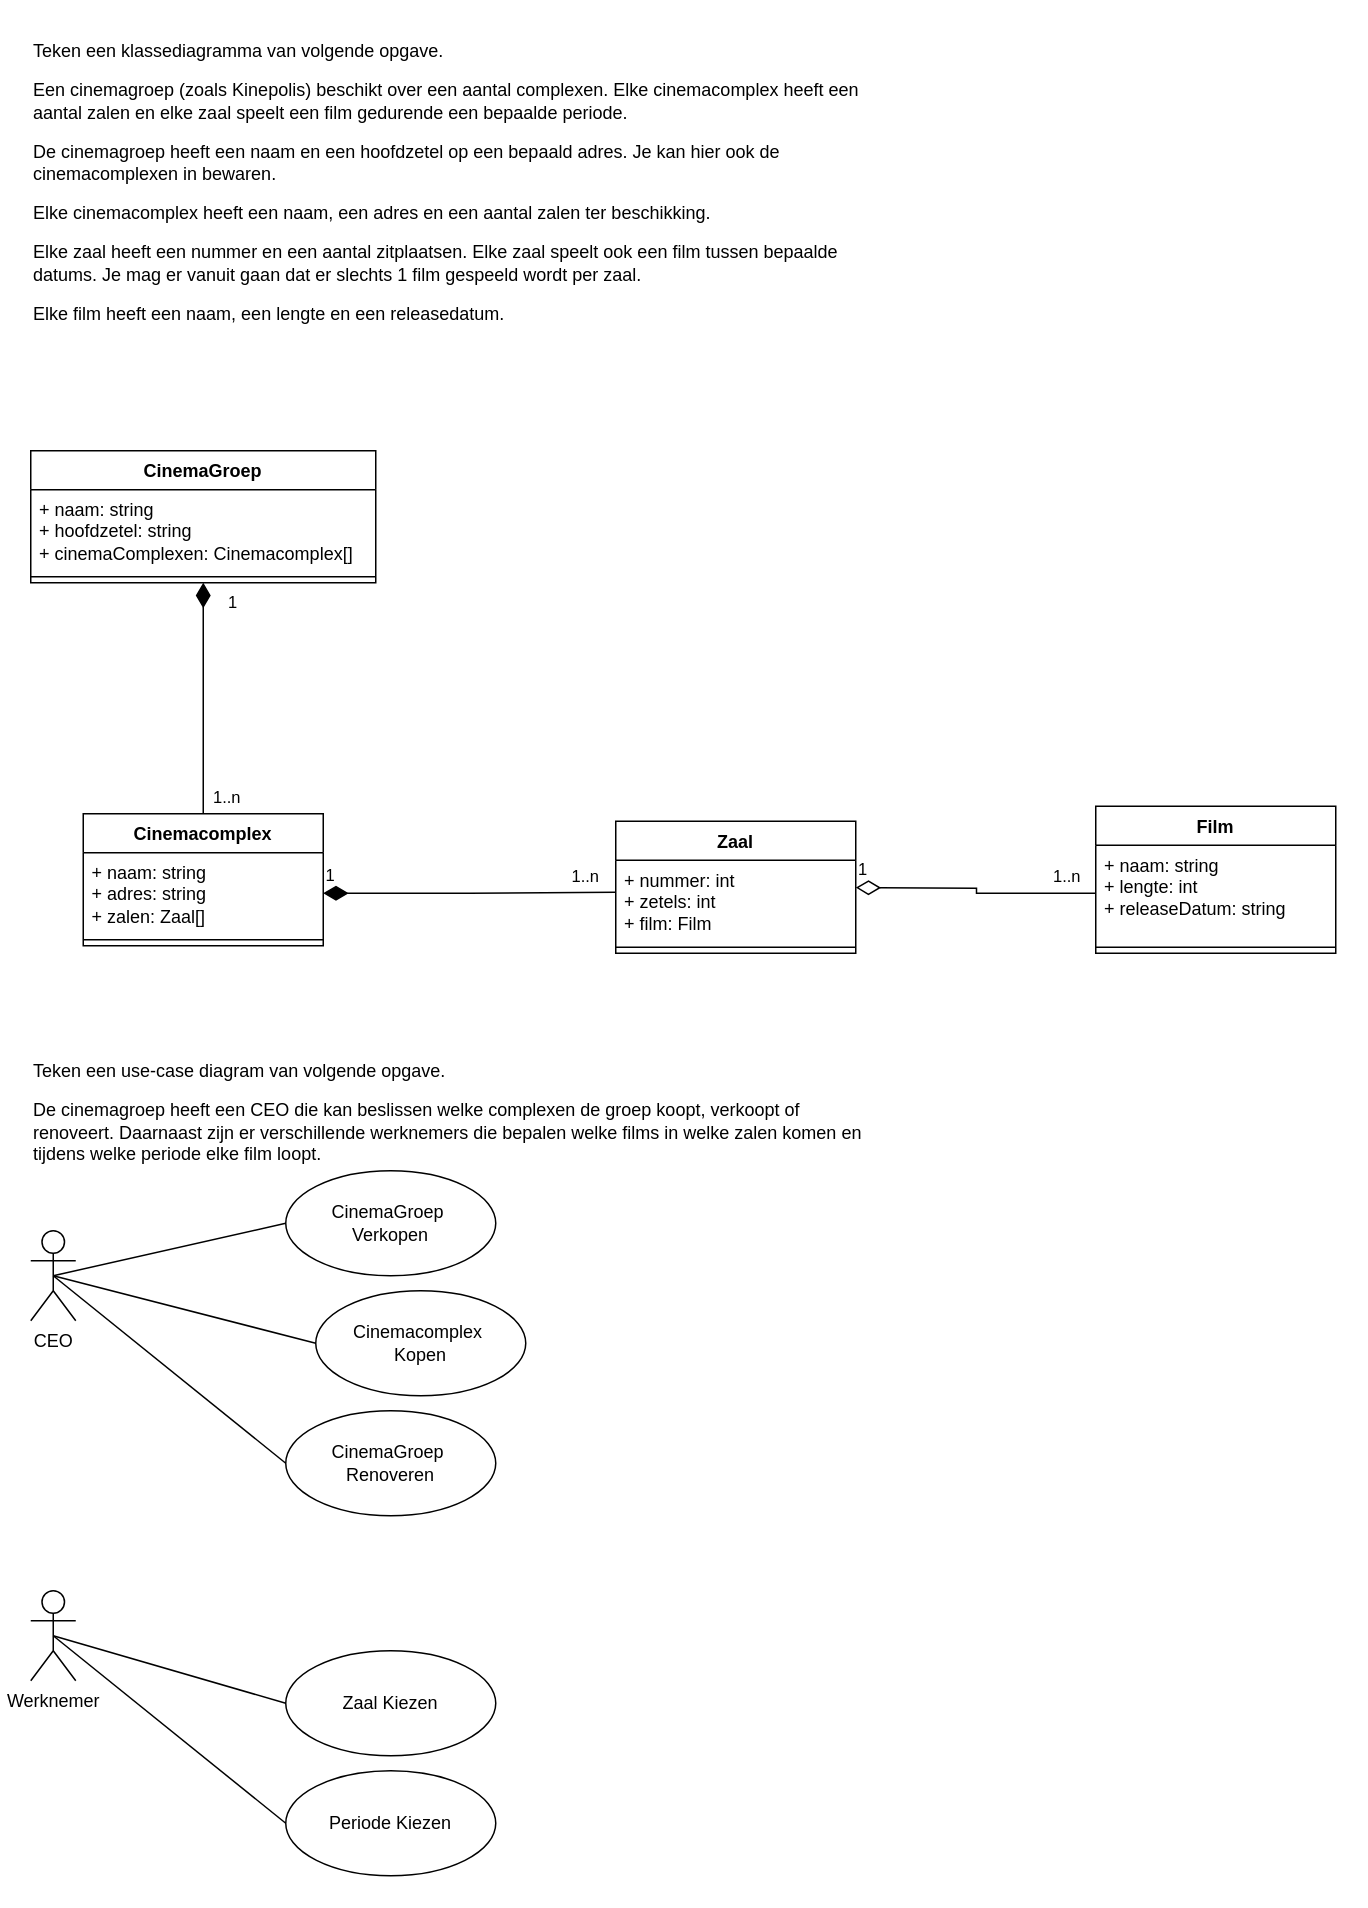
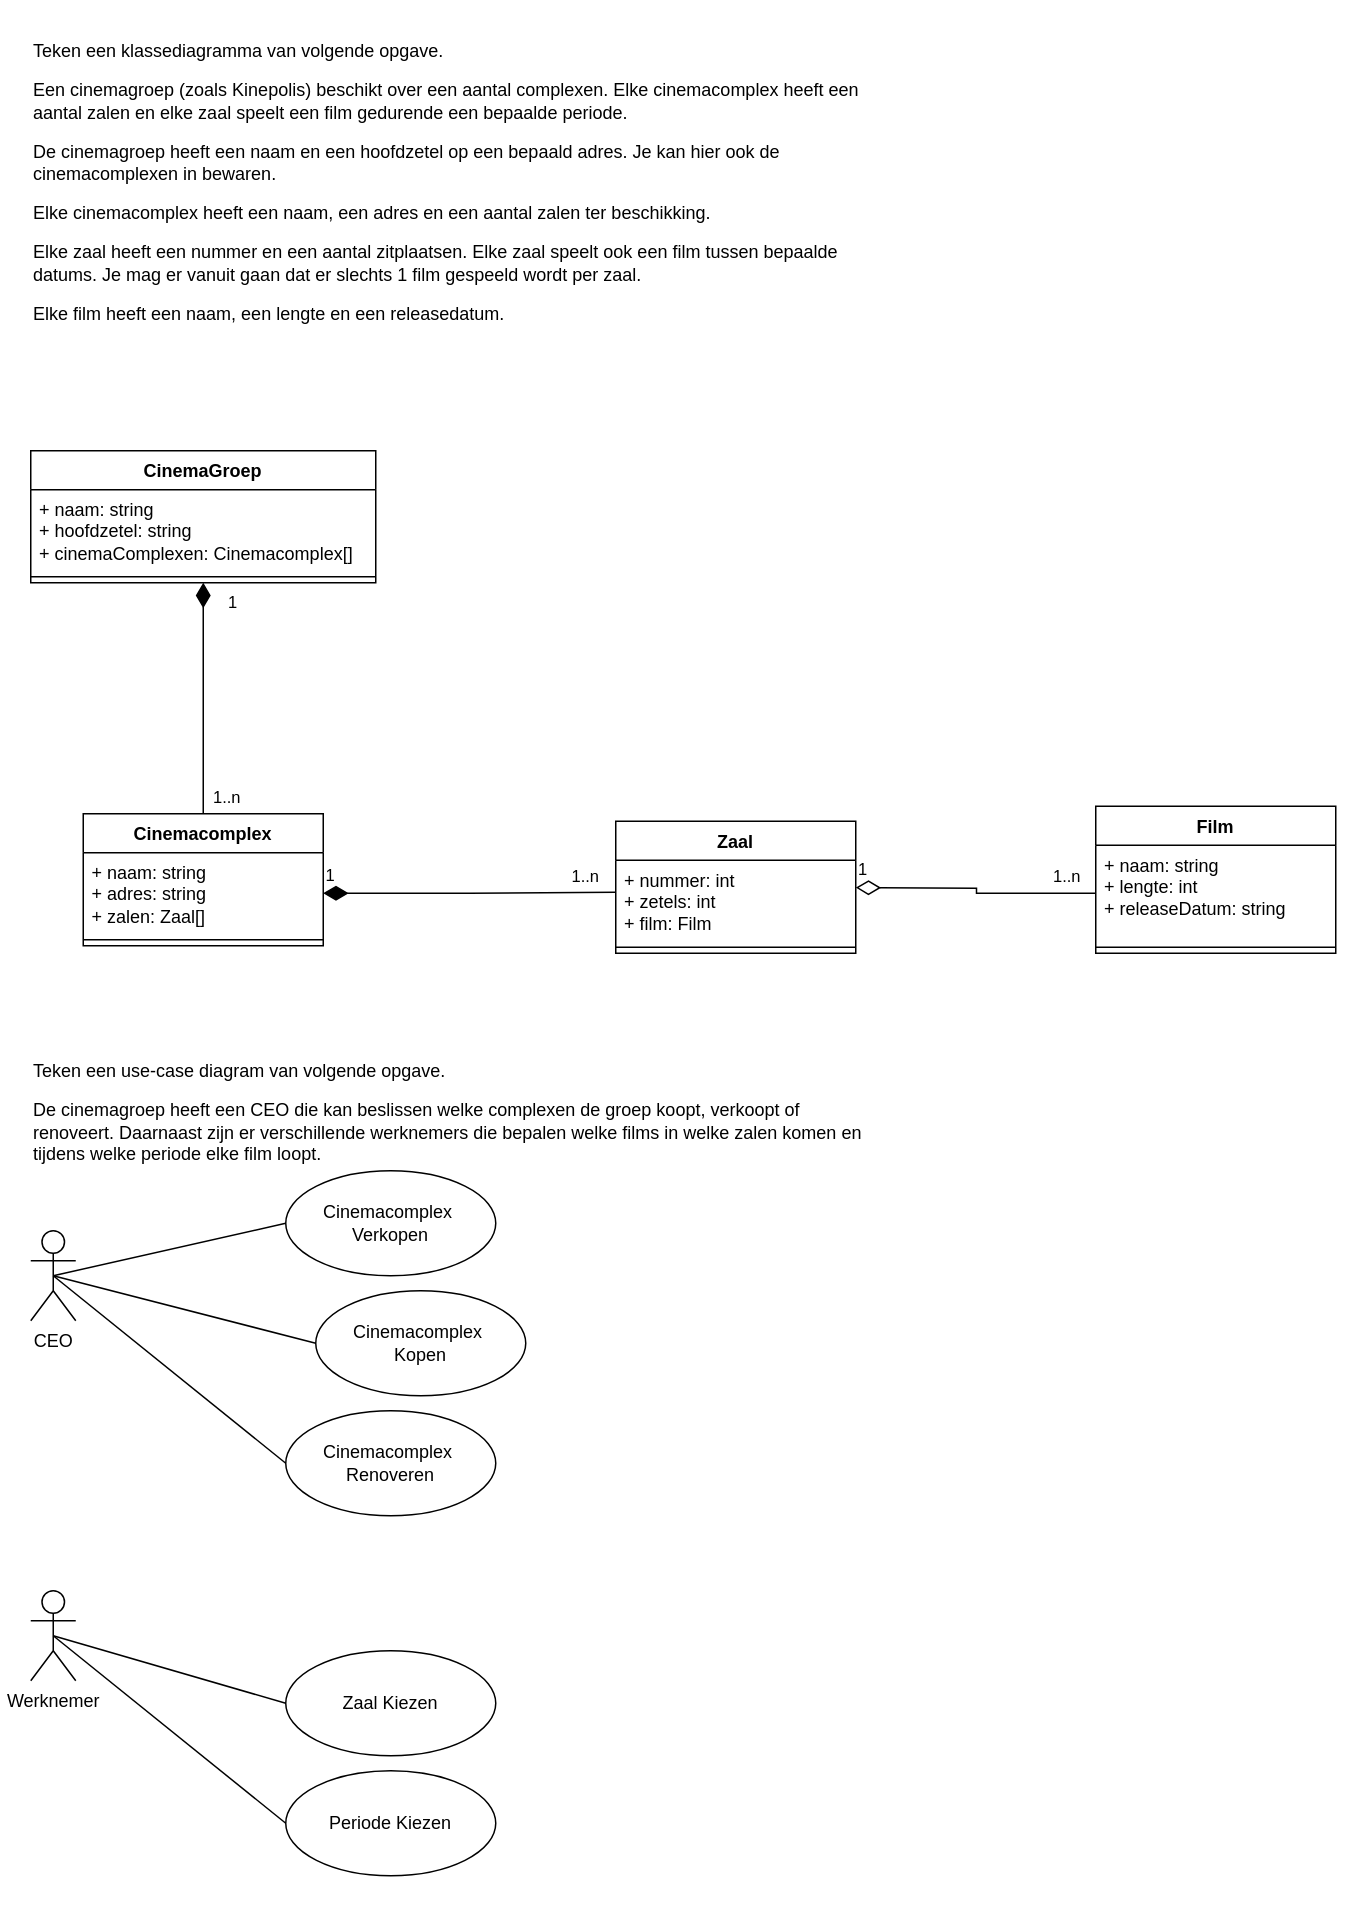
(391, 1223) -> (391, 1223)
(391, 1463) -> (391, 1463)
